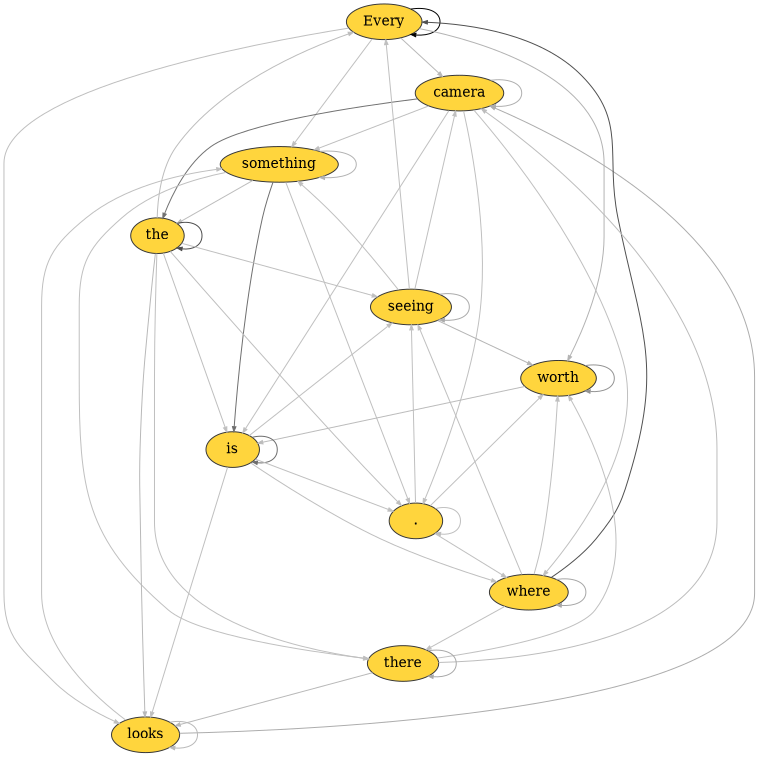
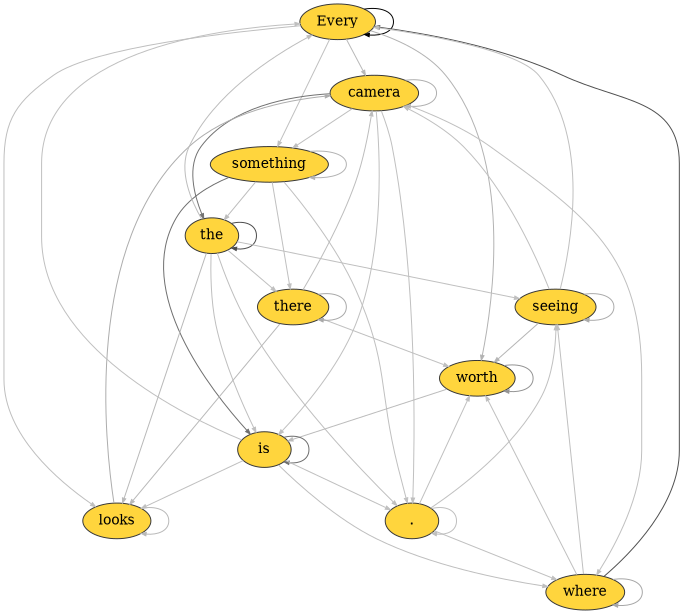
(353, 235) -> none
(318, 381) -> (42, 193)
(42, 406) -> none
(468, 627) -> none
